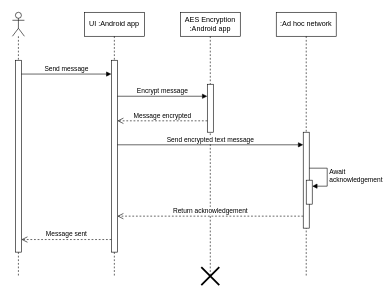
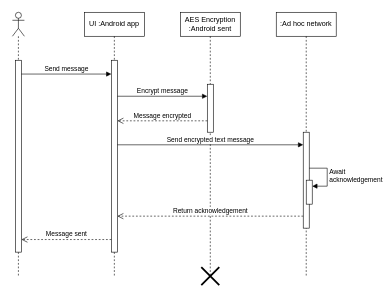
(210, 24) -> (210, 24)
